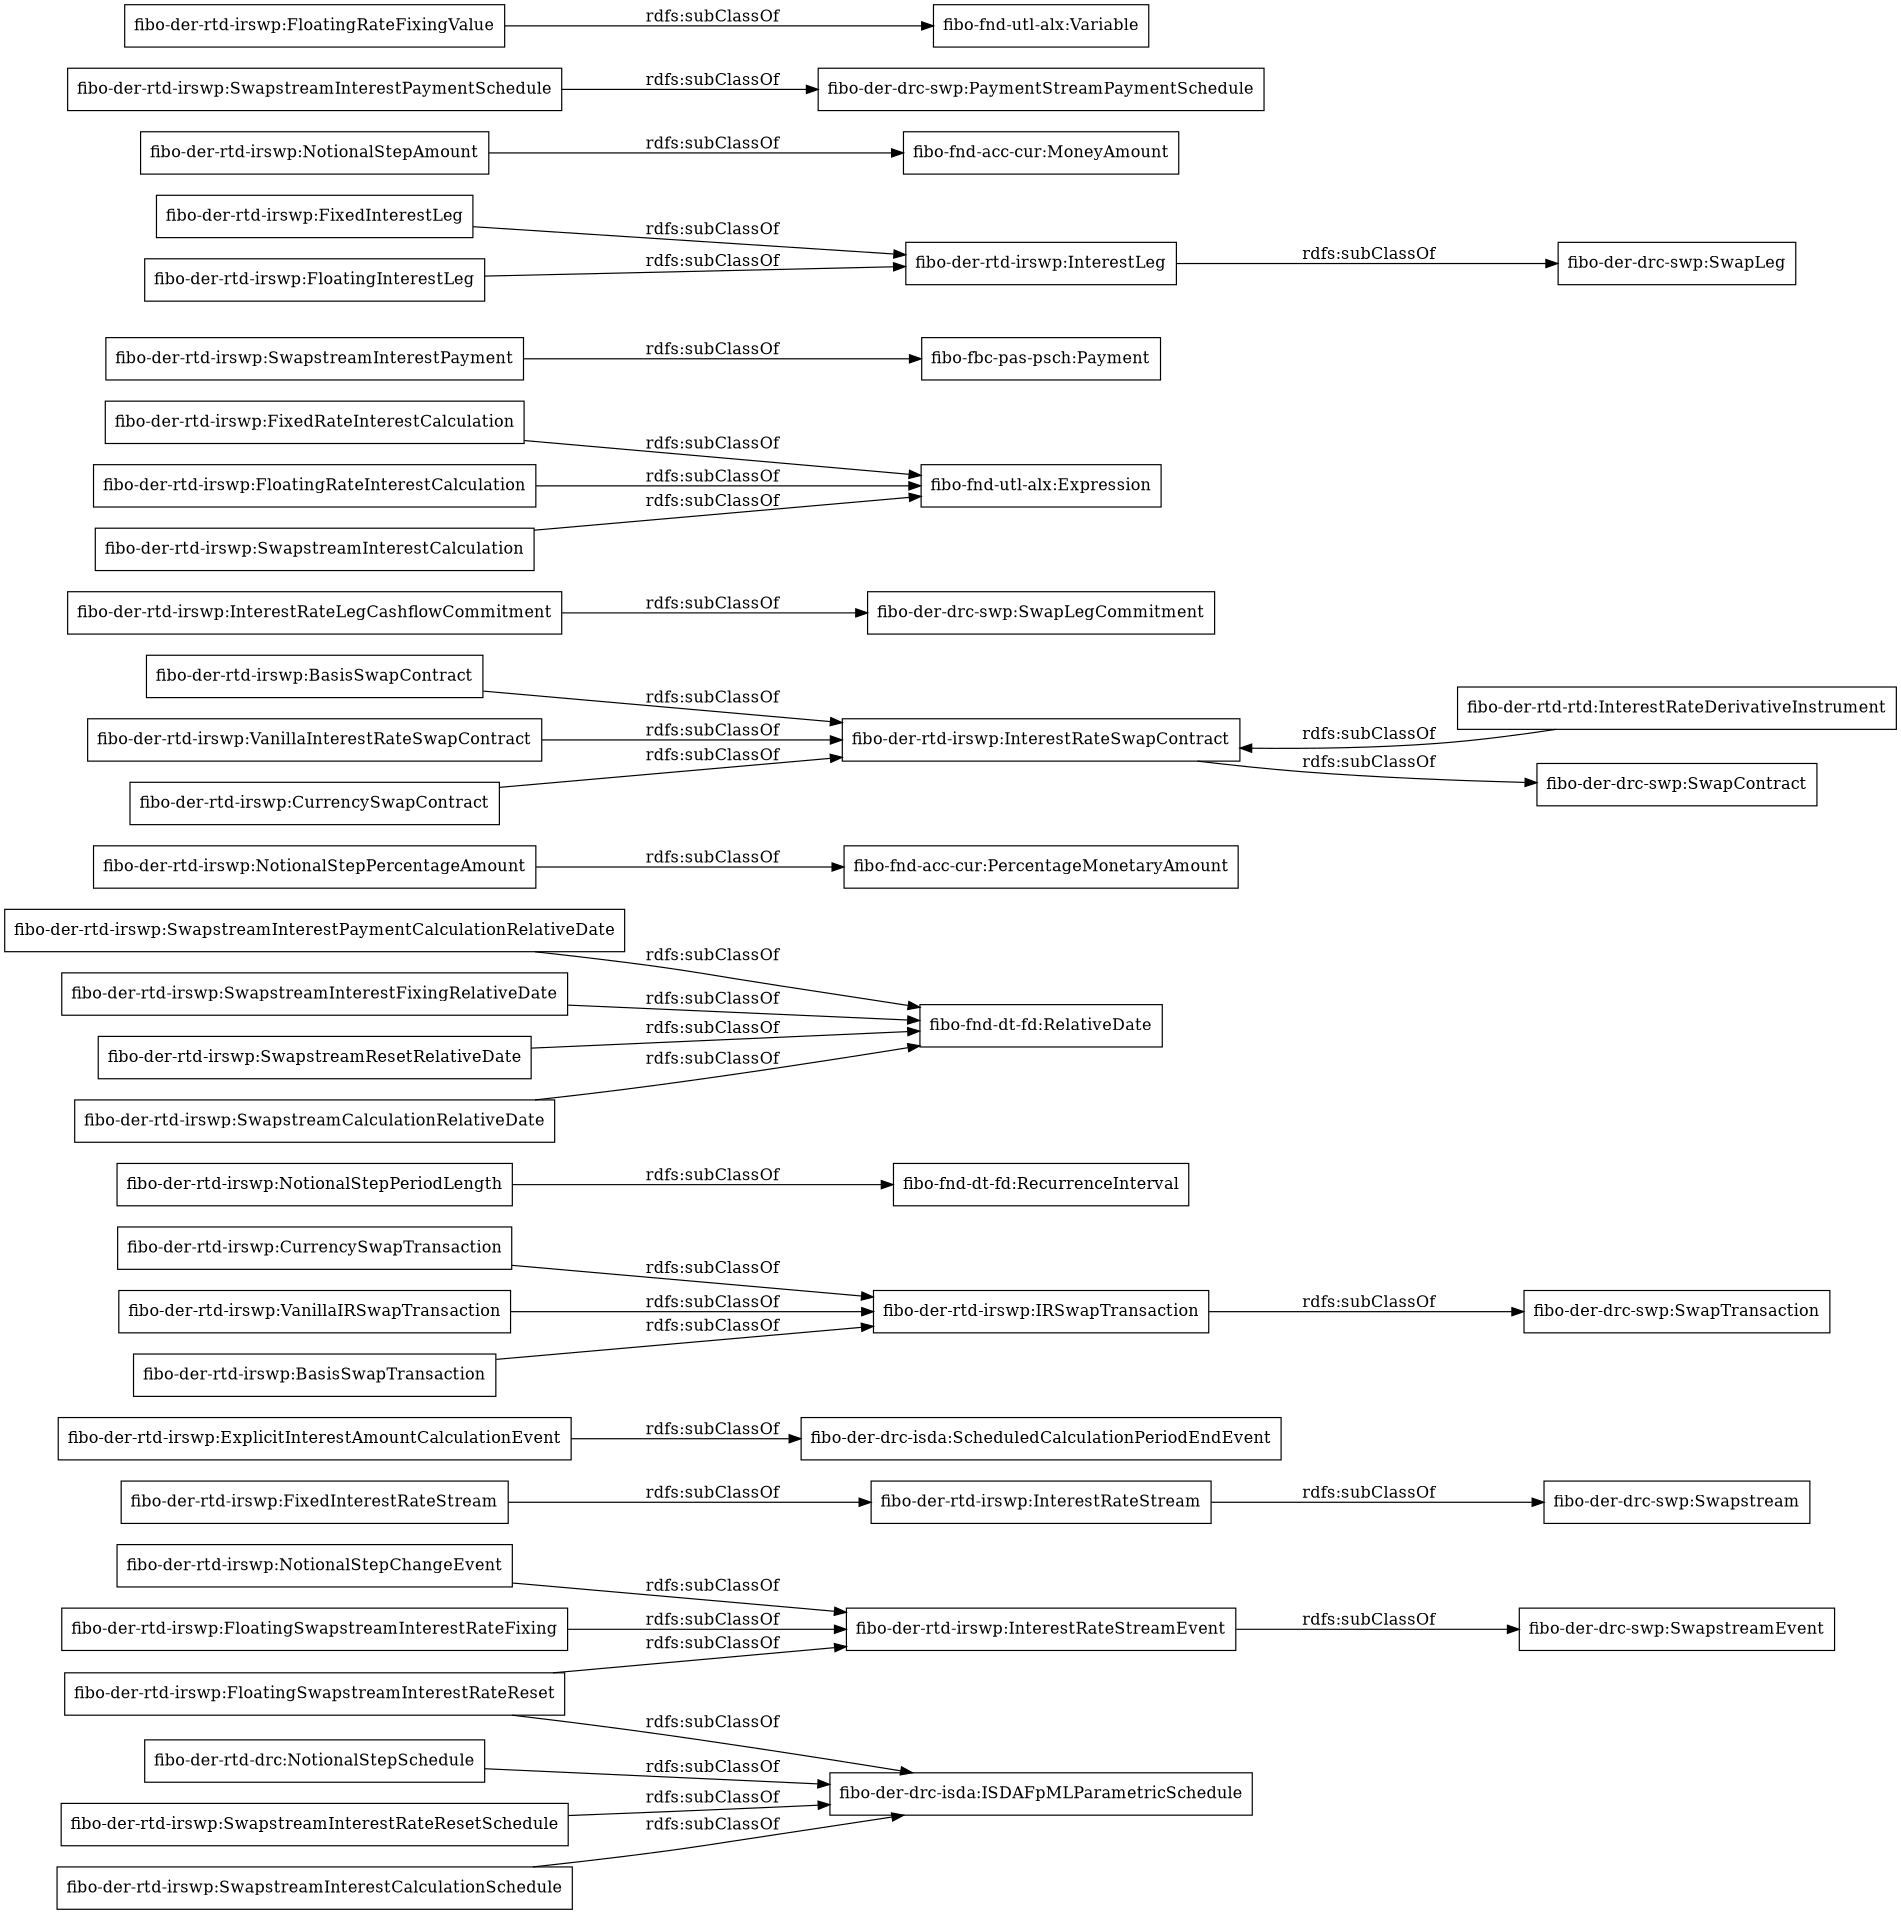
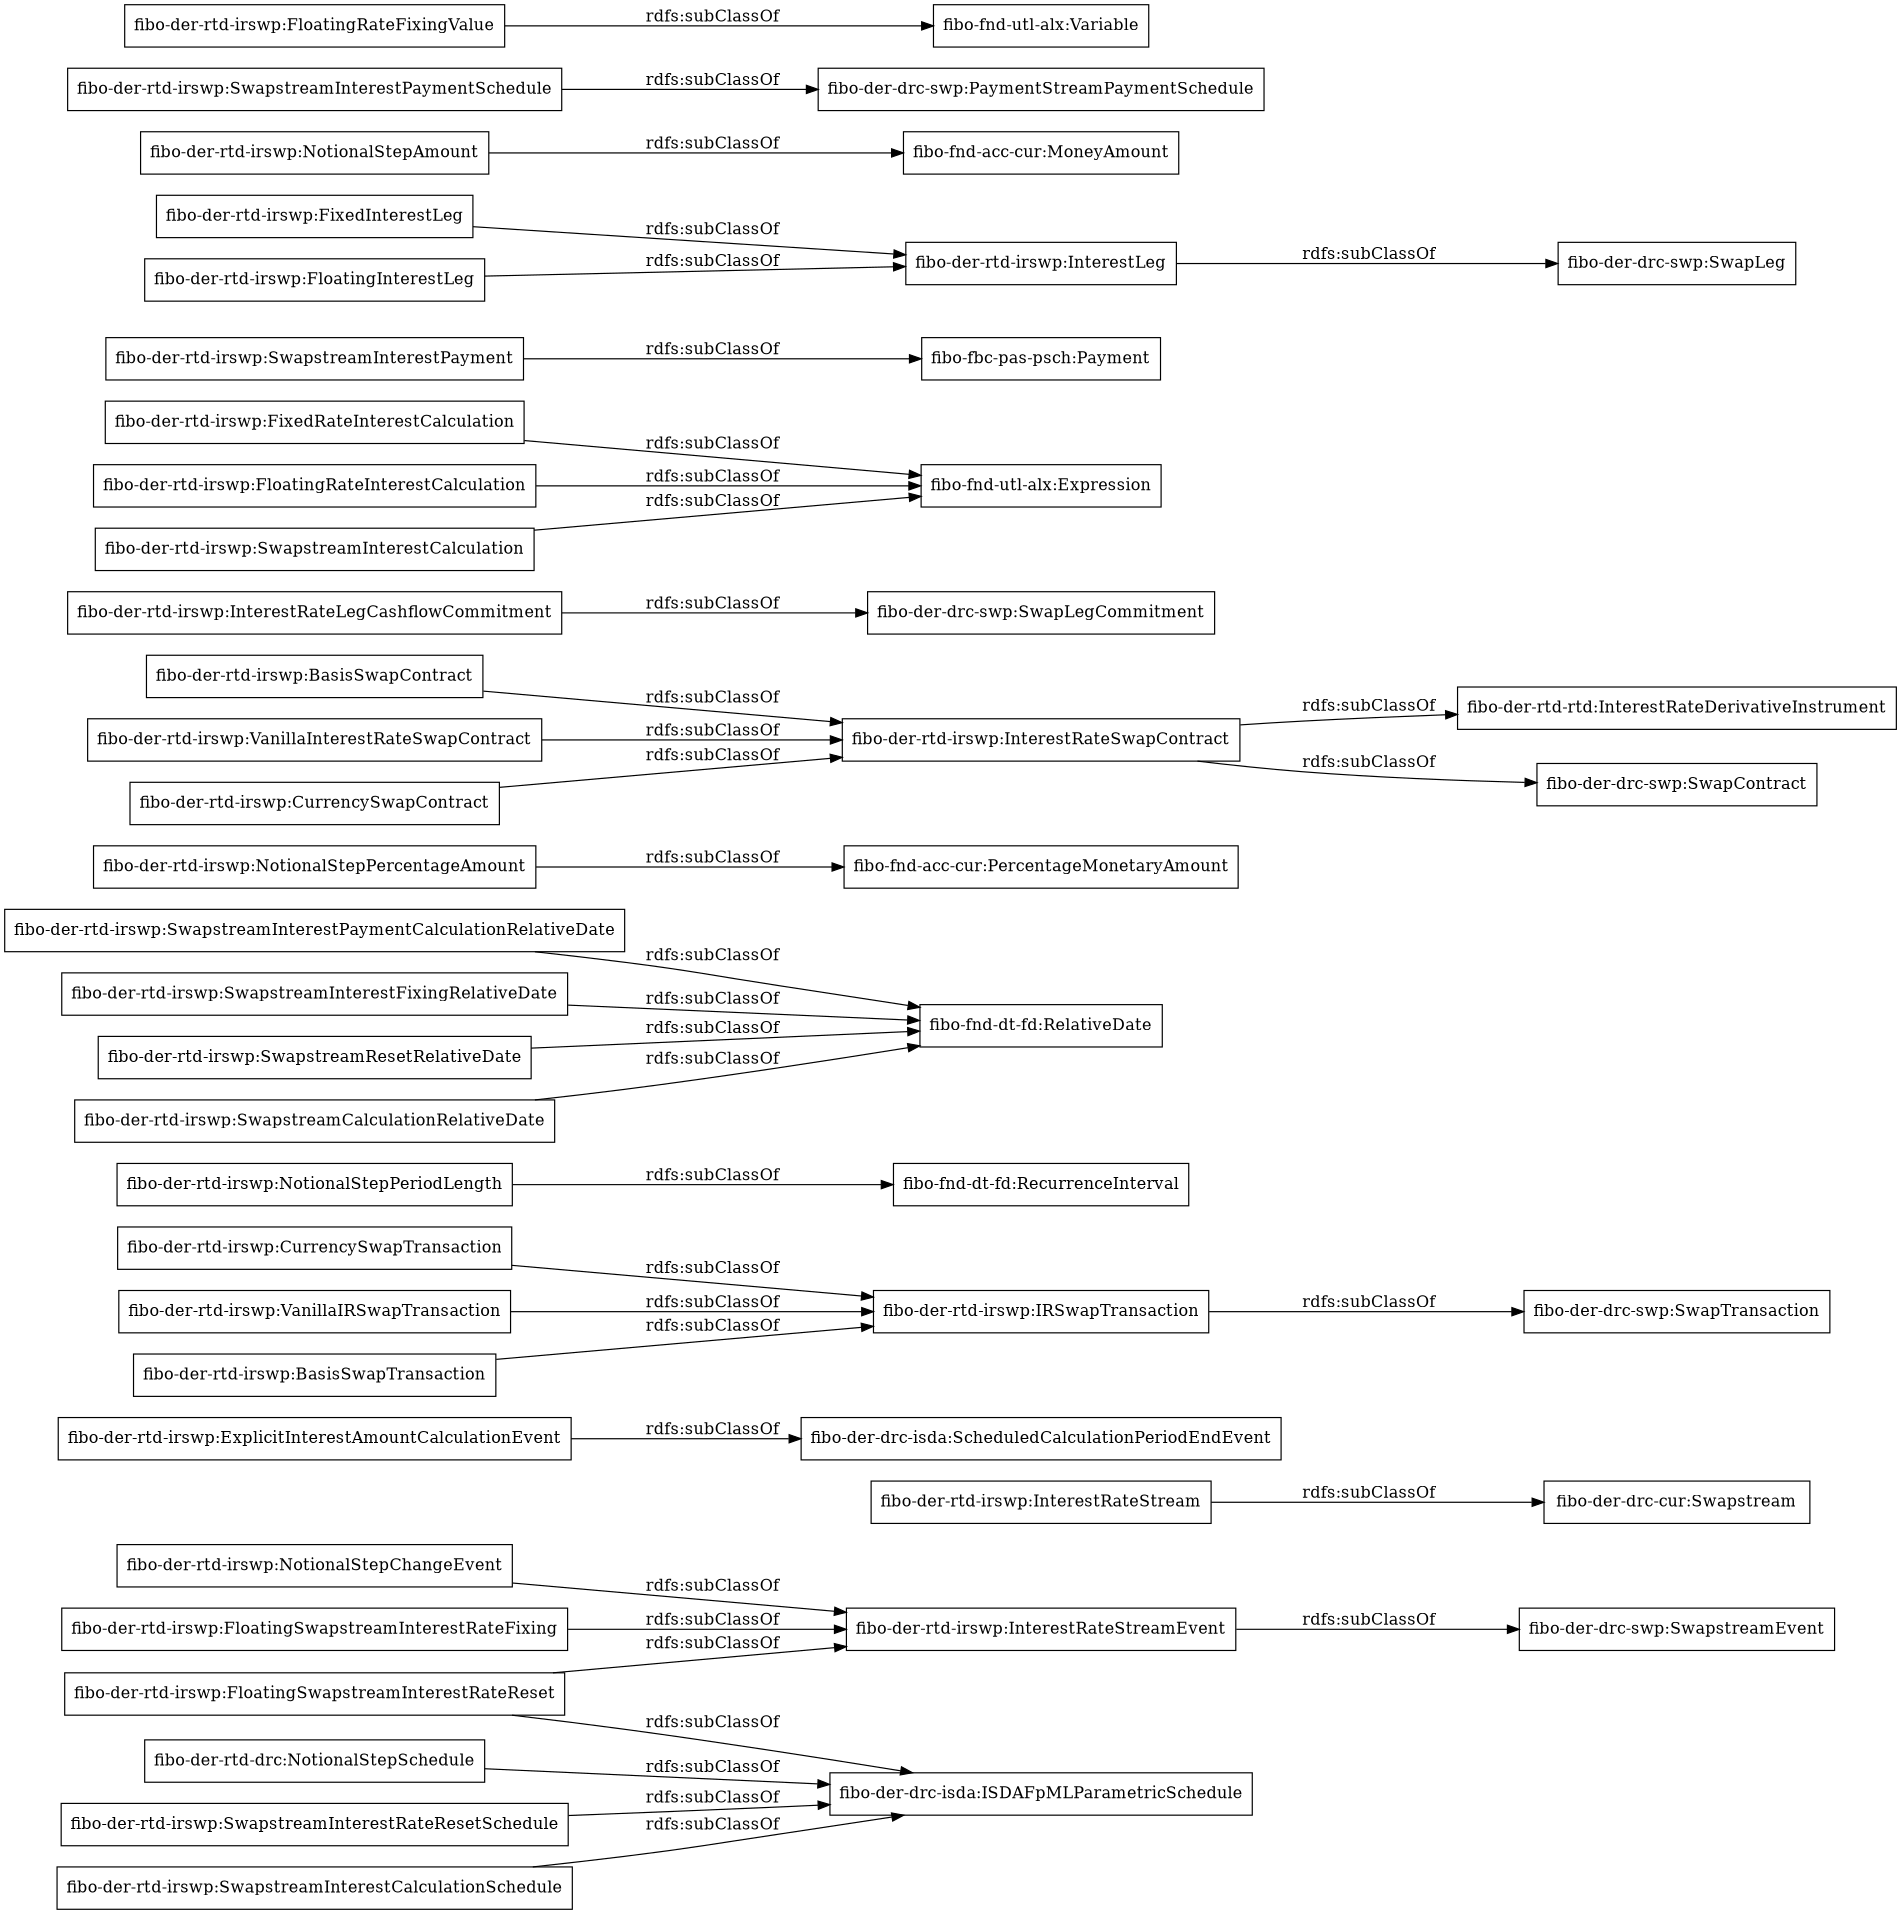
(1404, 745) -> (1343, 719)
(315, 1502) -> none
(1677, 1502) -> (1677, 1502)
